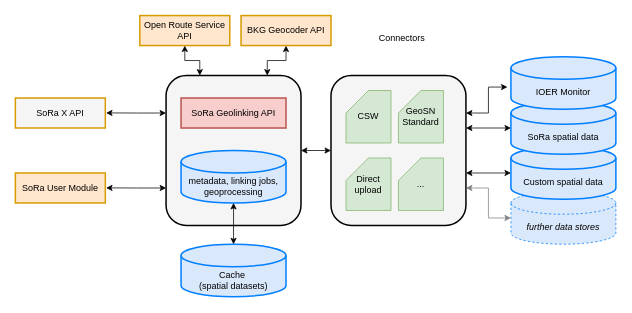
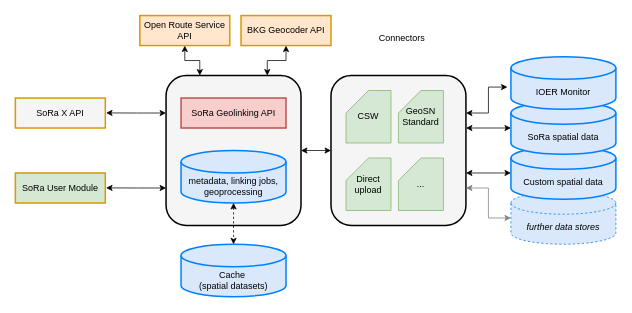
(60, 188) -> (60, 188)
(234, 223) -> (234, 223)
